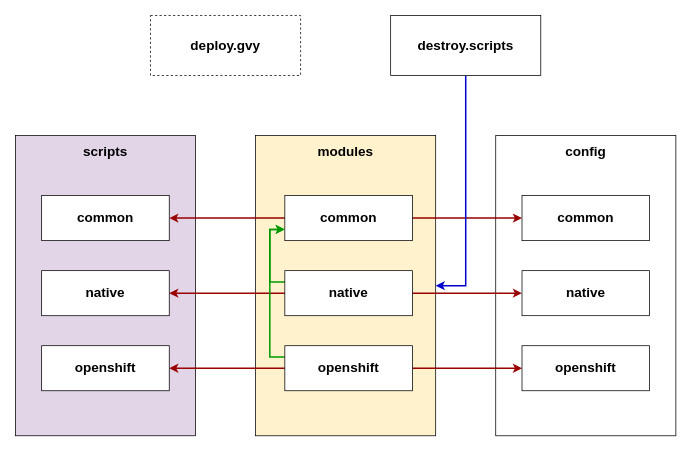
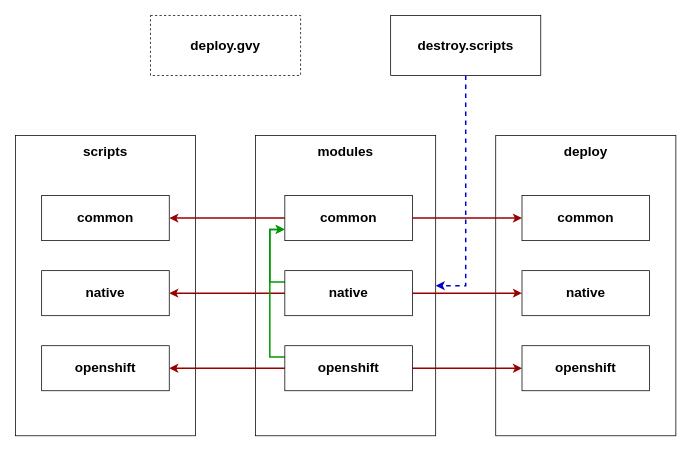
(105, 152) -> (105, 152)
(345, 152) -> (345, 152)
(585, 152) -> (585, 152)
(465, 193) -> (465, 193)
